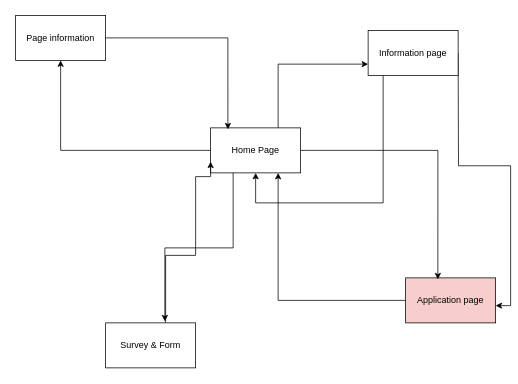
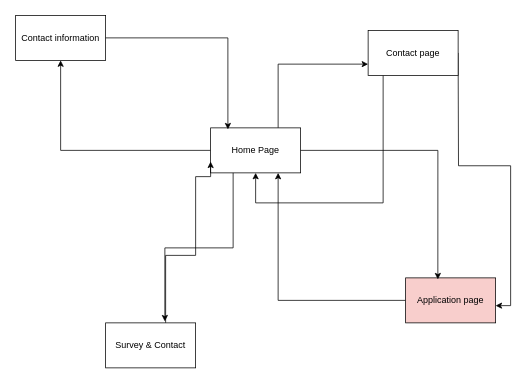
(60, 38) -> (60, 38)
(413, 53) -> (413, 53)
(150, 345) -> (150, 345)
